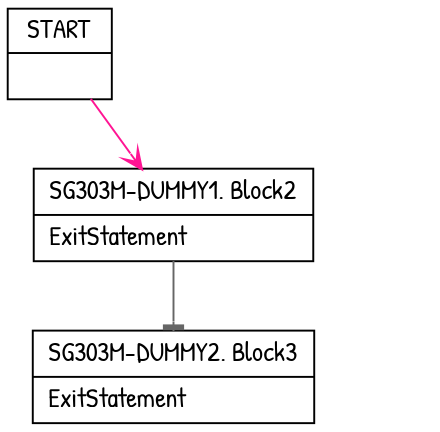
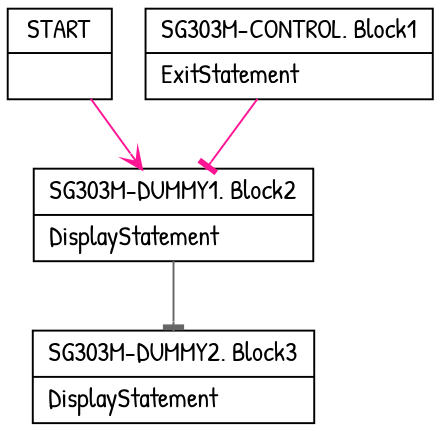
none -> (289, 54)
(119, 237) -> (134, 237)
(118, 399) -> (133, 399)
